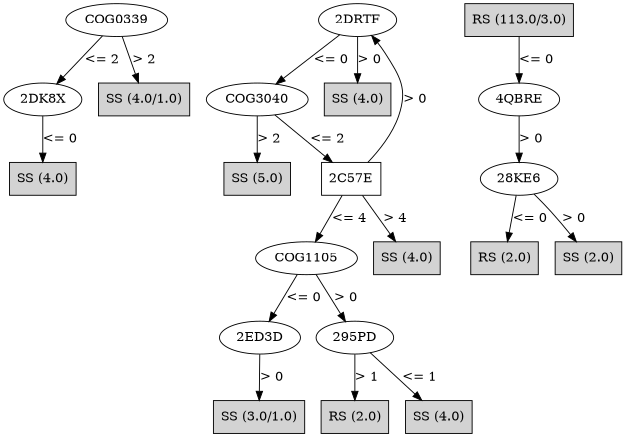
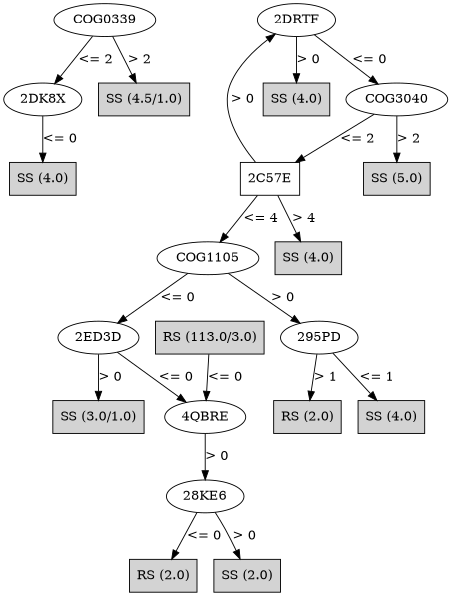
(144, 99) -> (144, 99)
none -> (148, 375)
